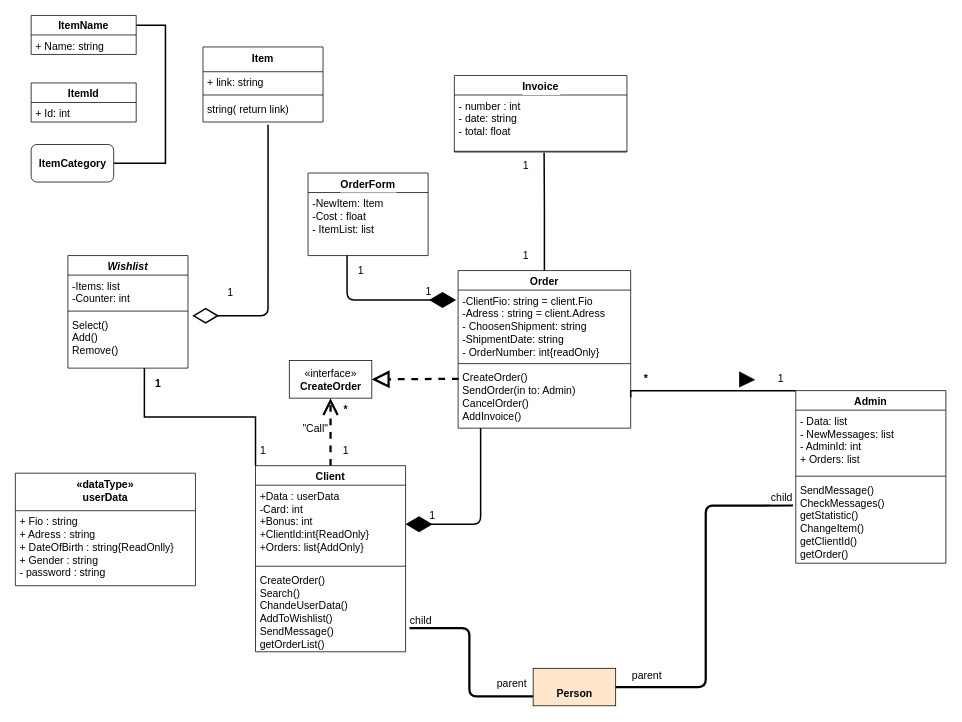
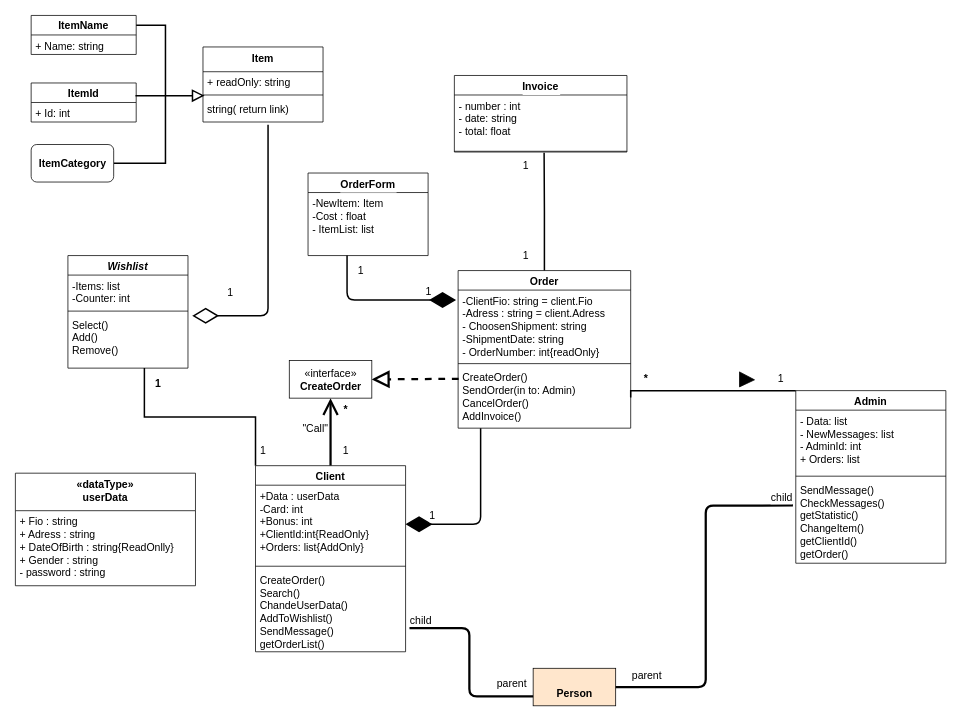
(240, 83) -> (253, 83)
none -> (163, 96)
(330, 432) -> (330, 432)
